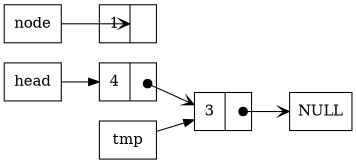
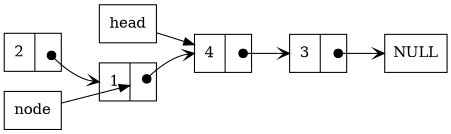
(90, 24) -> (90, 96)
none -> (33, 52)
none -> (166, 63)
(128, 140) -> none
